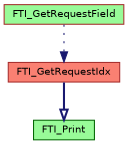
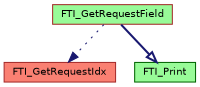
(64, 96) -> (135, 40)
